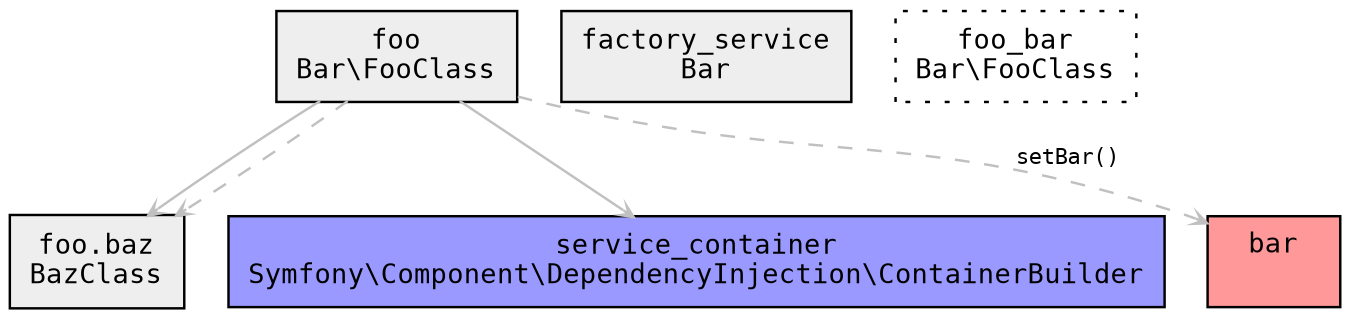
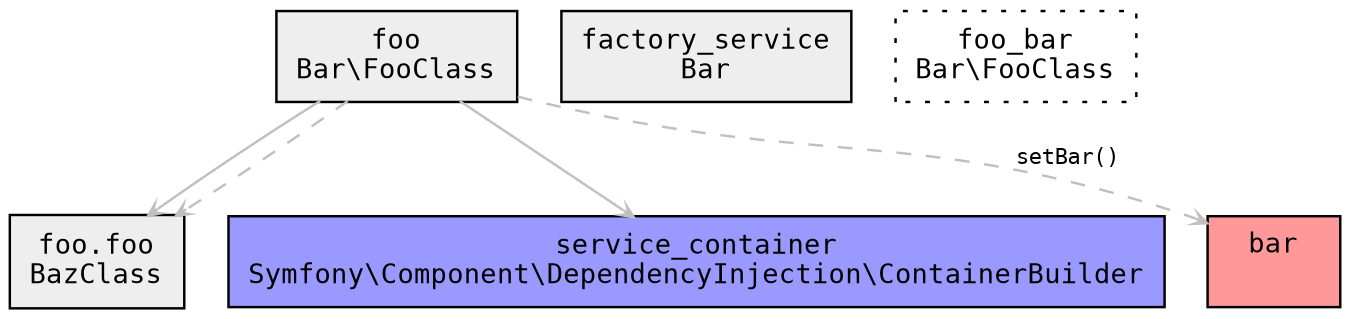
(97, 262) -> (97, 262)
